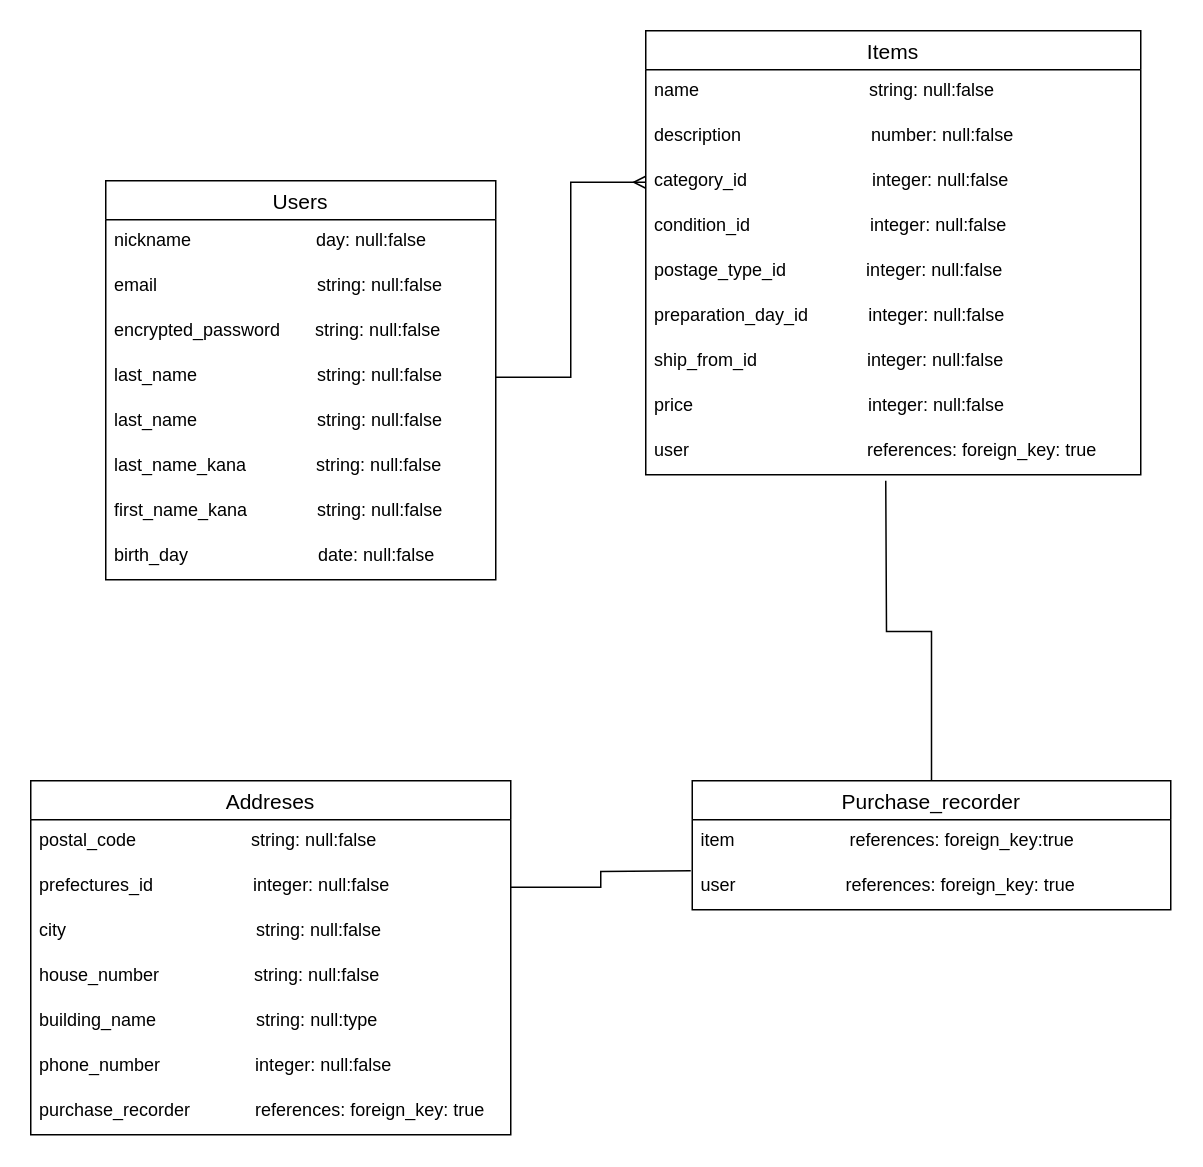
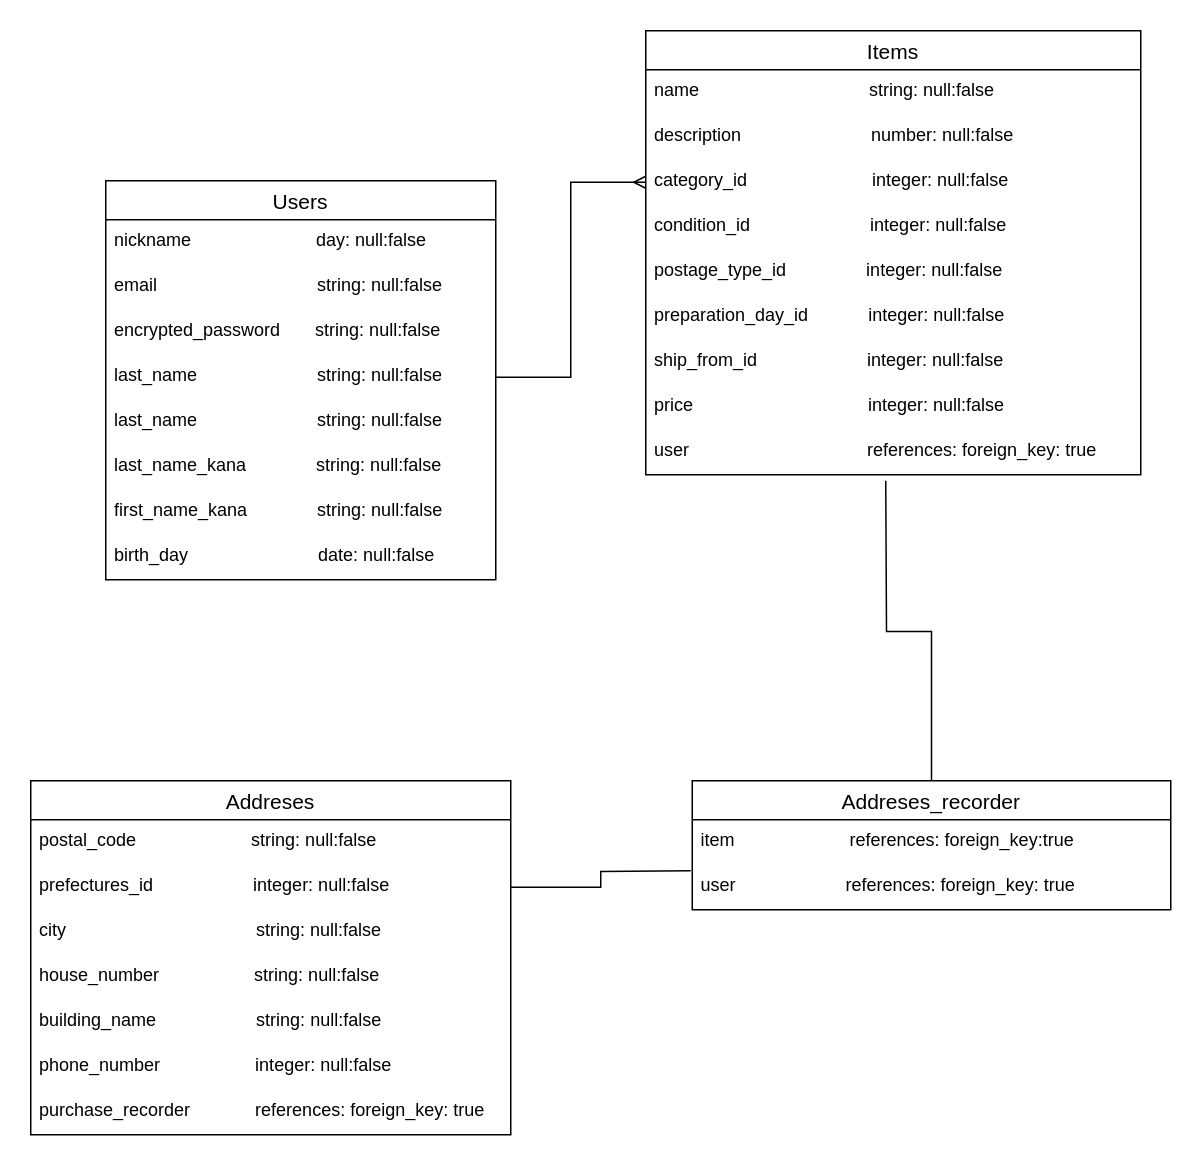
(931, 802) -> (931, 802)
(247, 1020) -> (249, 1020)
